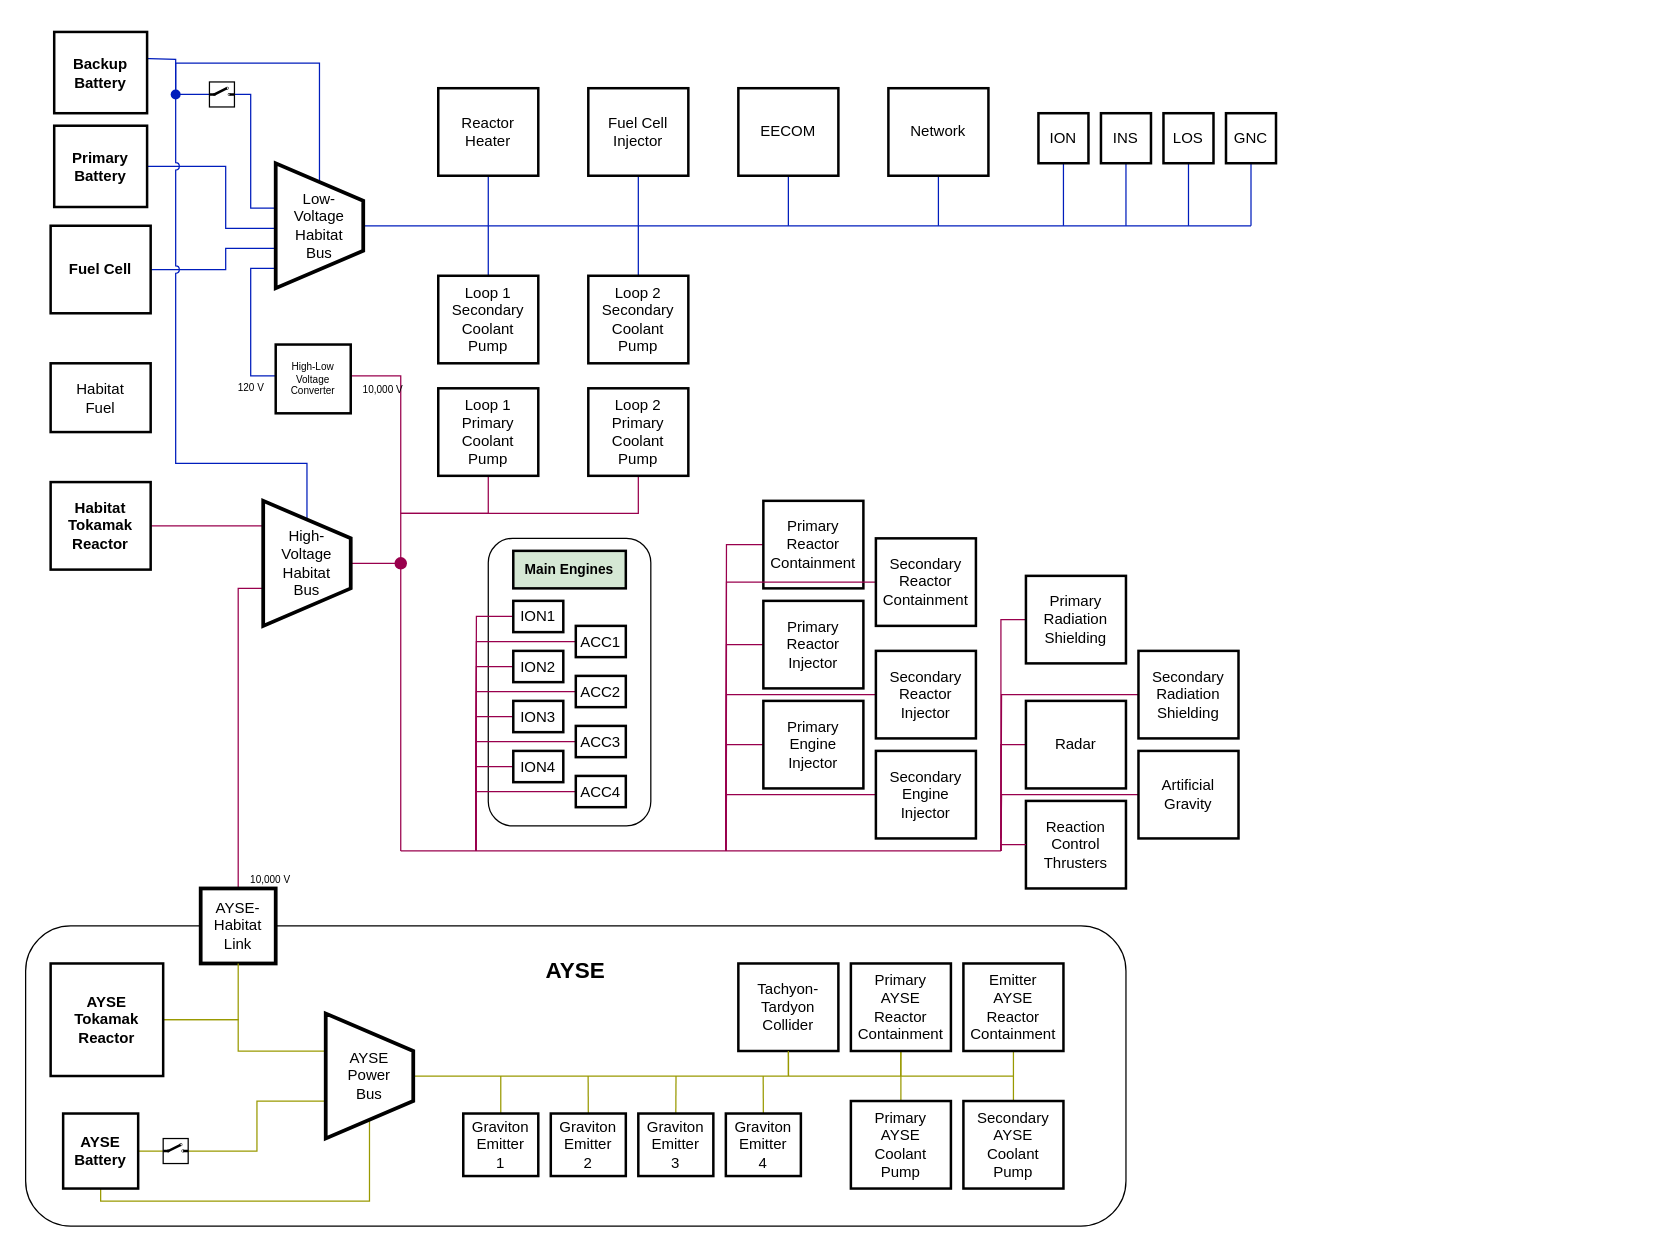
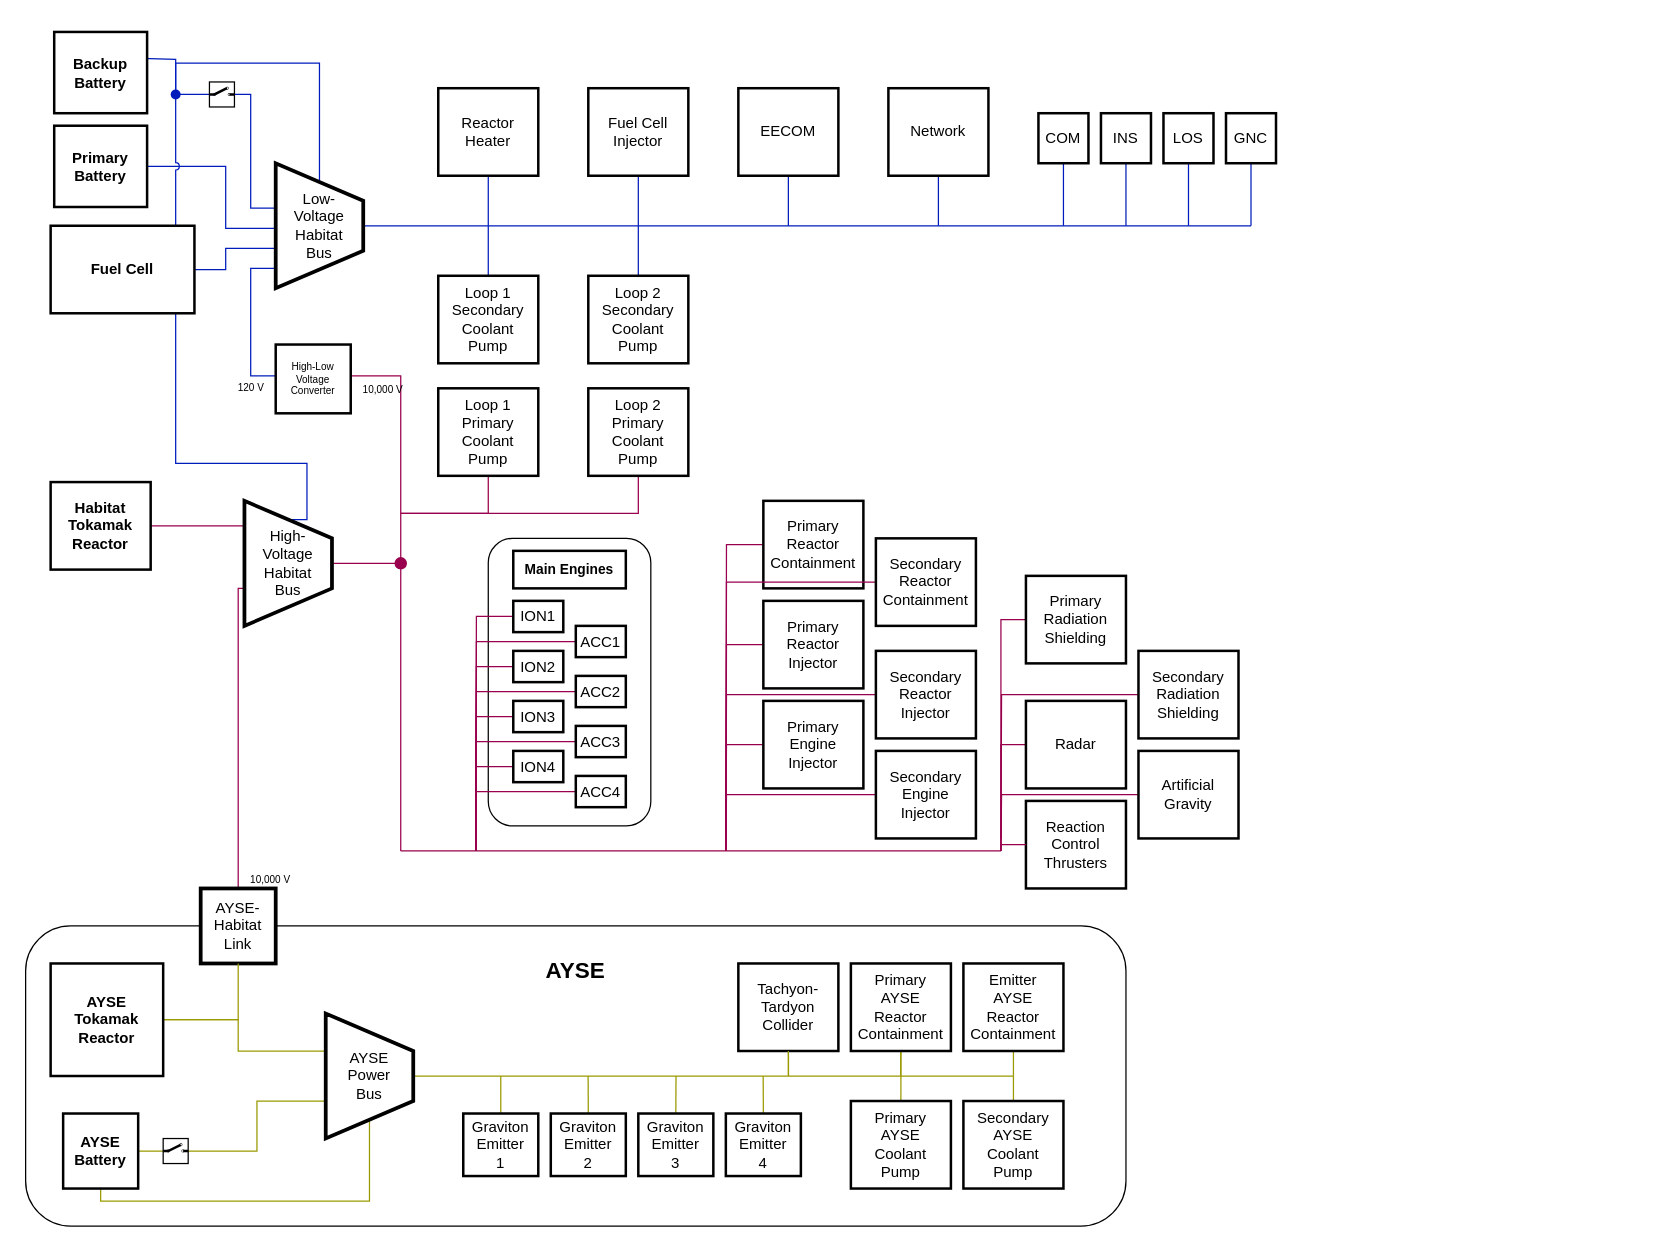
(1063, 138) -> (1063, 138)
(101, 269) -> (123, 269)
(101, 398) -> none
(307, 563) -> (288, 563)
(569, 569) -> (569, 569)
